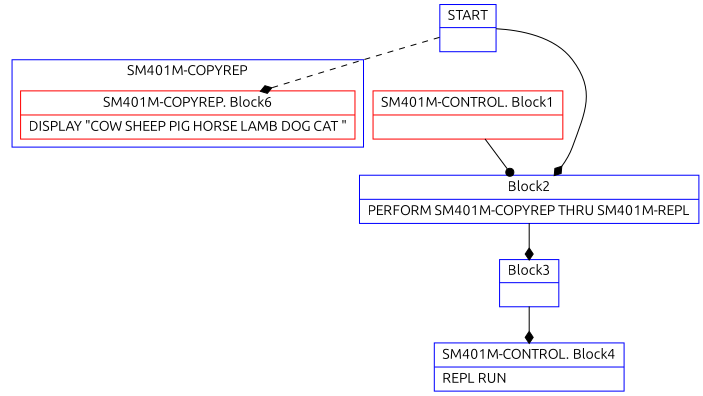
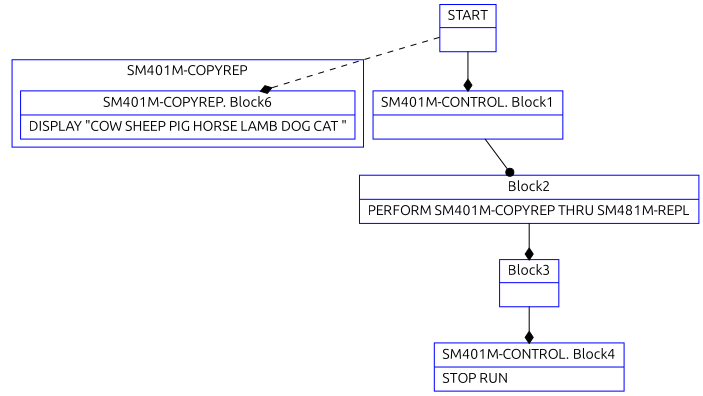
(580, 72) -> (468, 65)
(188, 115) -> (188, 115)
(468, 115) -> (468, 115)
(529, 211) -> (529, 211)
(474, 379) -> (475, 379)
